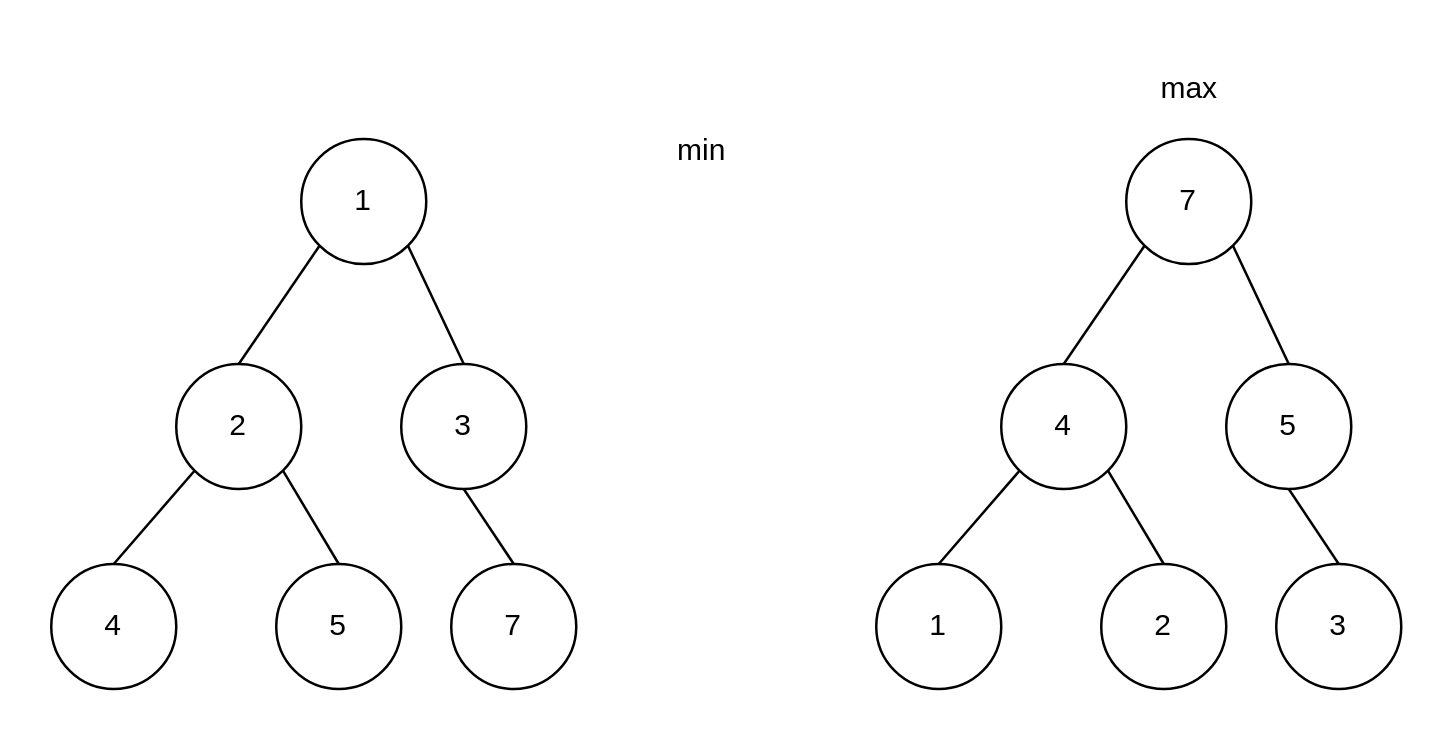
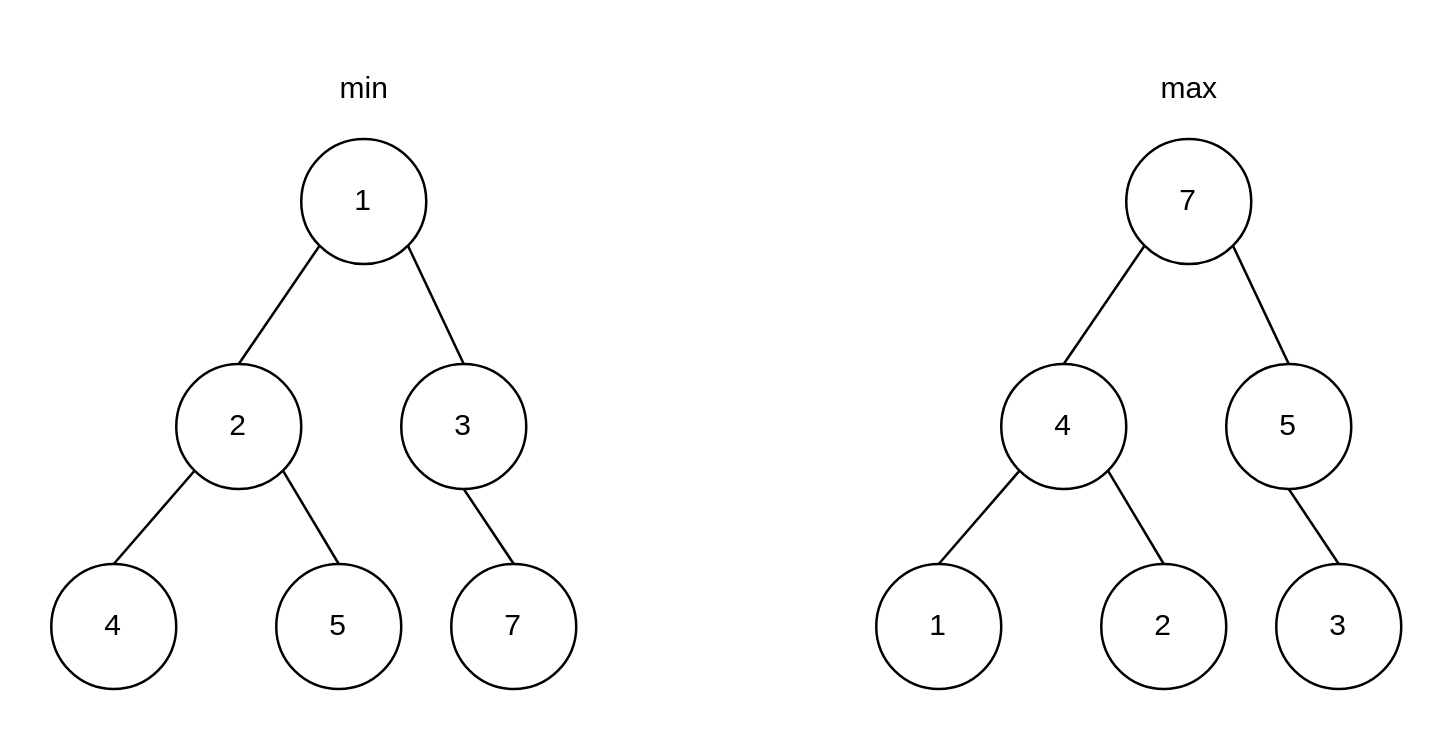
(701, 151) -> (364, 89)
